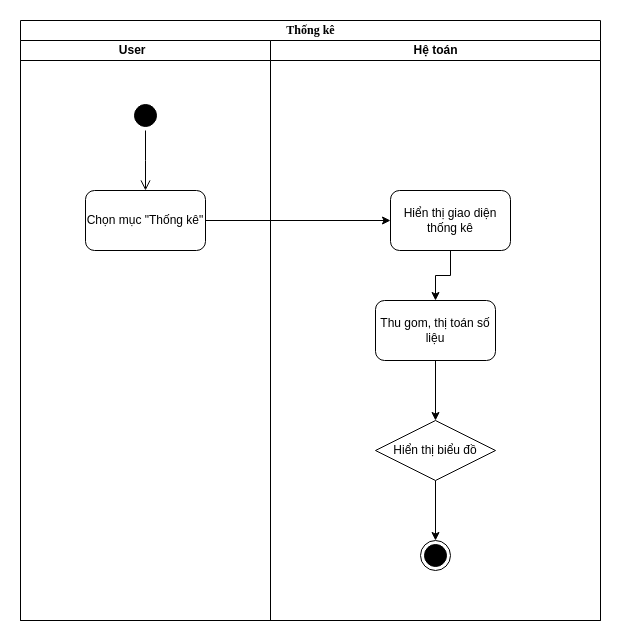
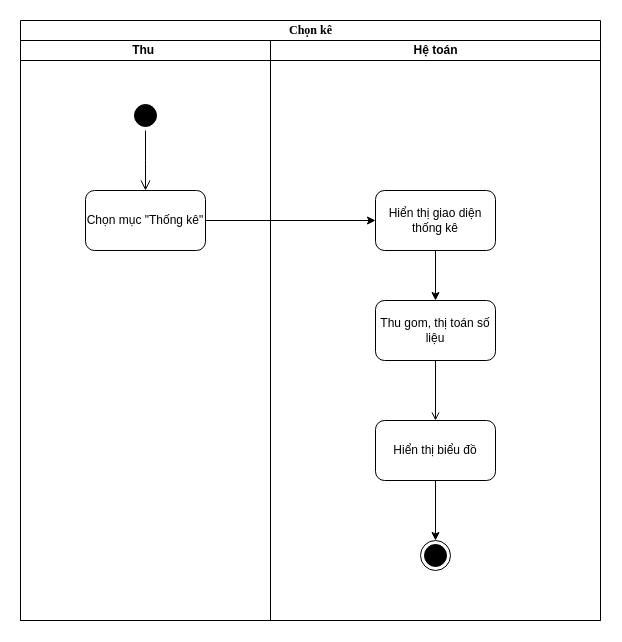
(311, 31) -> (311, 31)
(146, 51) -> (146, 51)
(451, 221) -> (436, 221)
(436, 412) -> (436, 414)
(436, 451) -> (436, 451)
